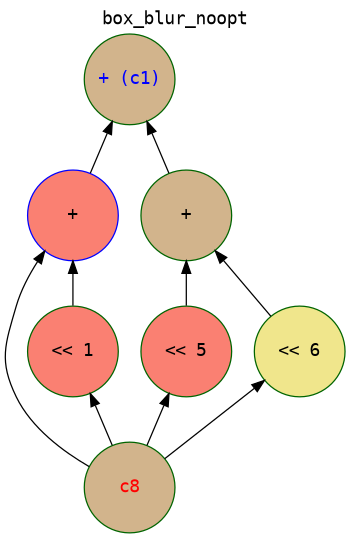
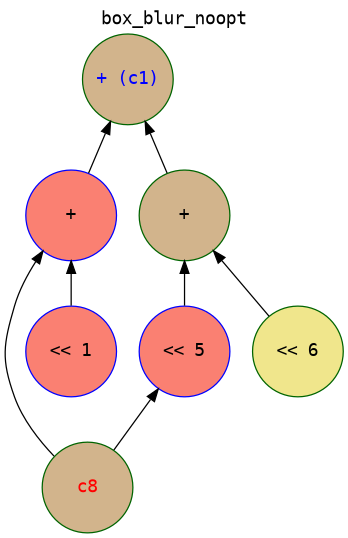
(73, 351) -> (71, 351)
(186, 351) -> (185, 351)
(210, 423) -> none
(104, 425) -> none
